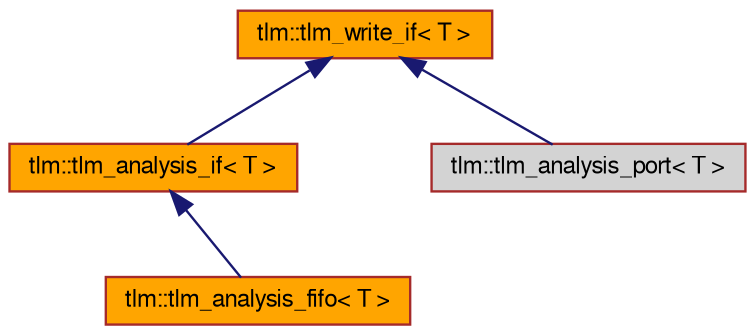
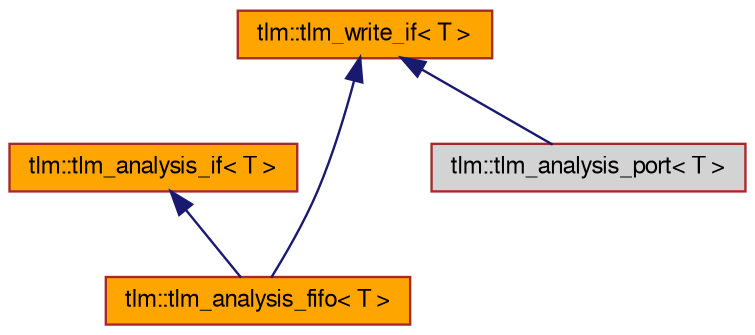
(249, 108) -> (321, 183)
